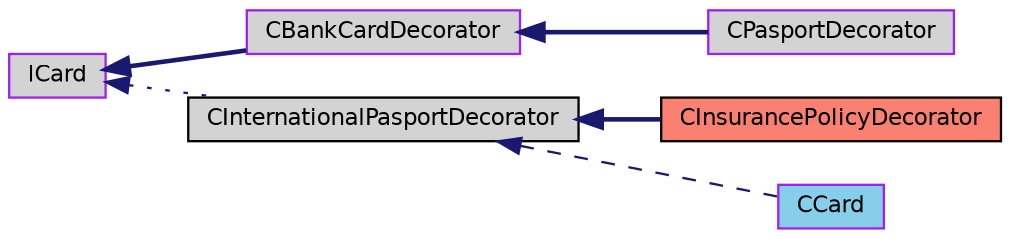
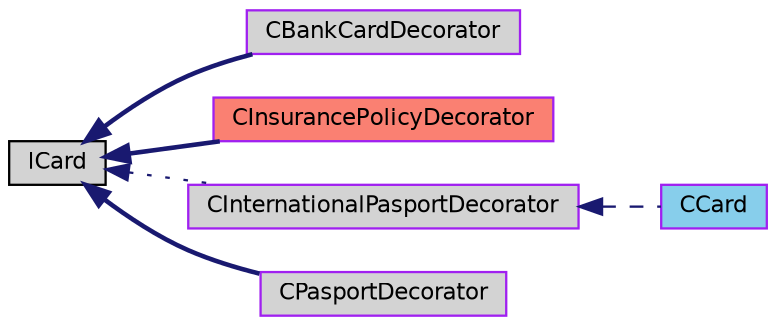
(626, 32) -> (177, 245)
(57, 76) -> (57, 163)
(383, 119) -> (383, 207)
(631, 119) -> (174, 147)
(831, 119) -> (383, 119)
